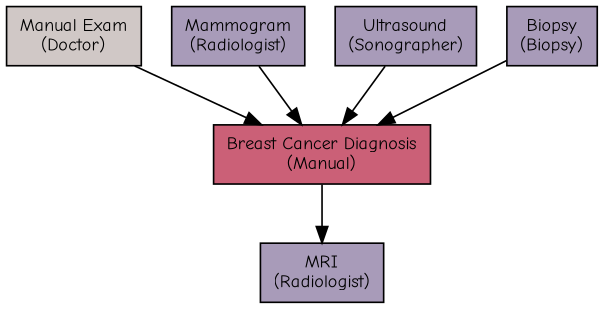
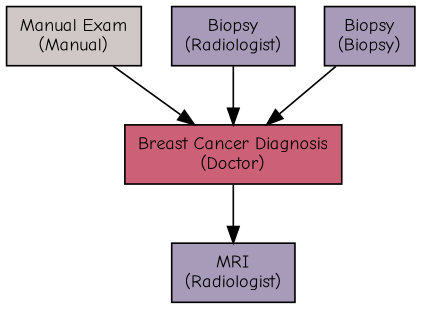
(74, 36) -> (74, 36)
(238, 36) -> (233, 36)
(406, 36) -> none
(322, 154) -> (233, 154)
